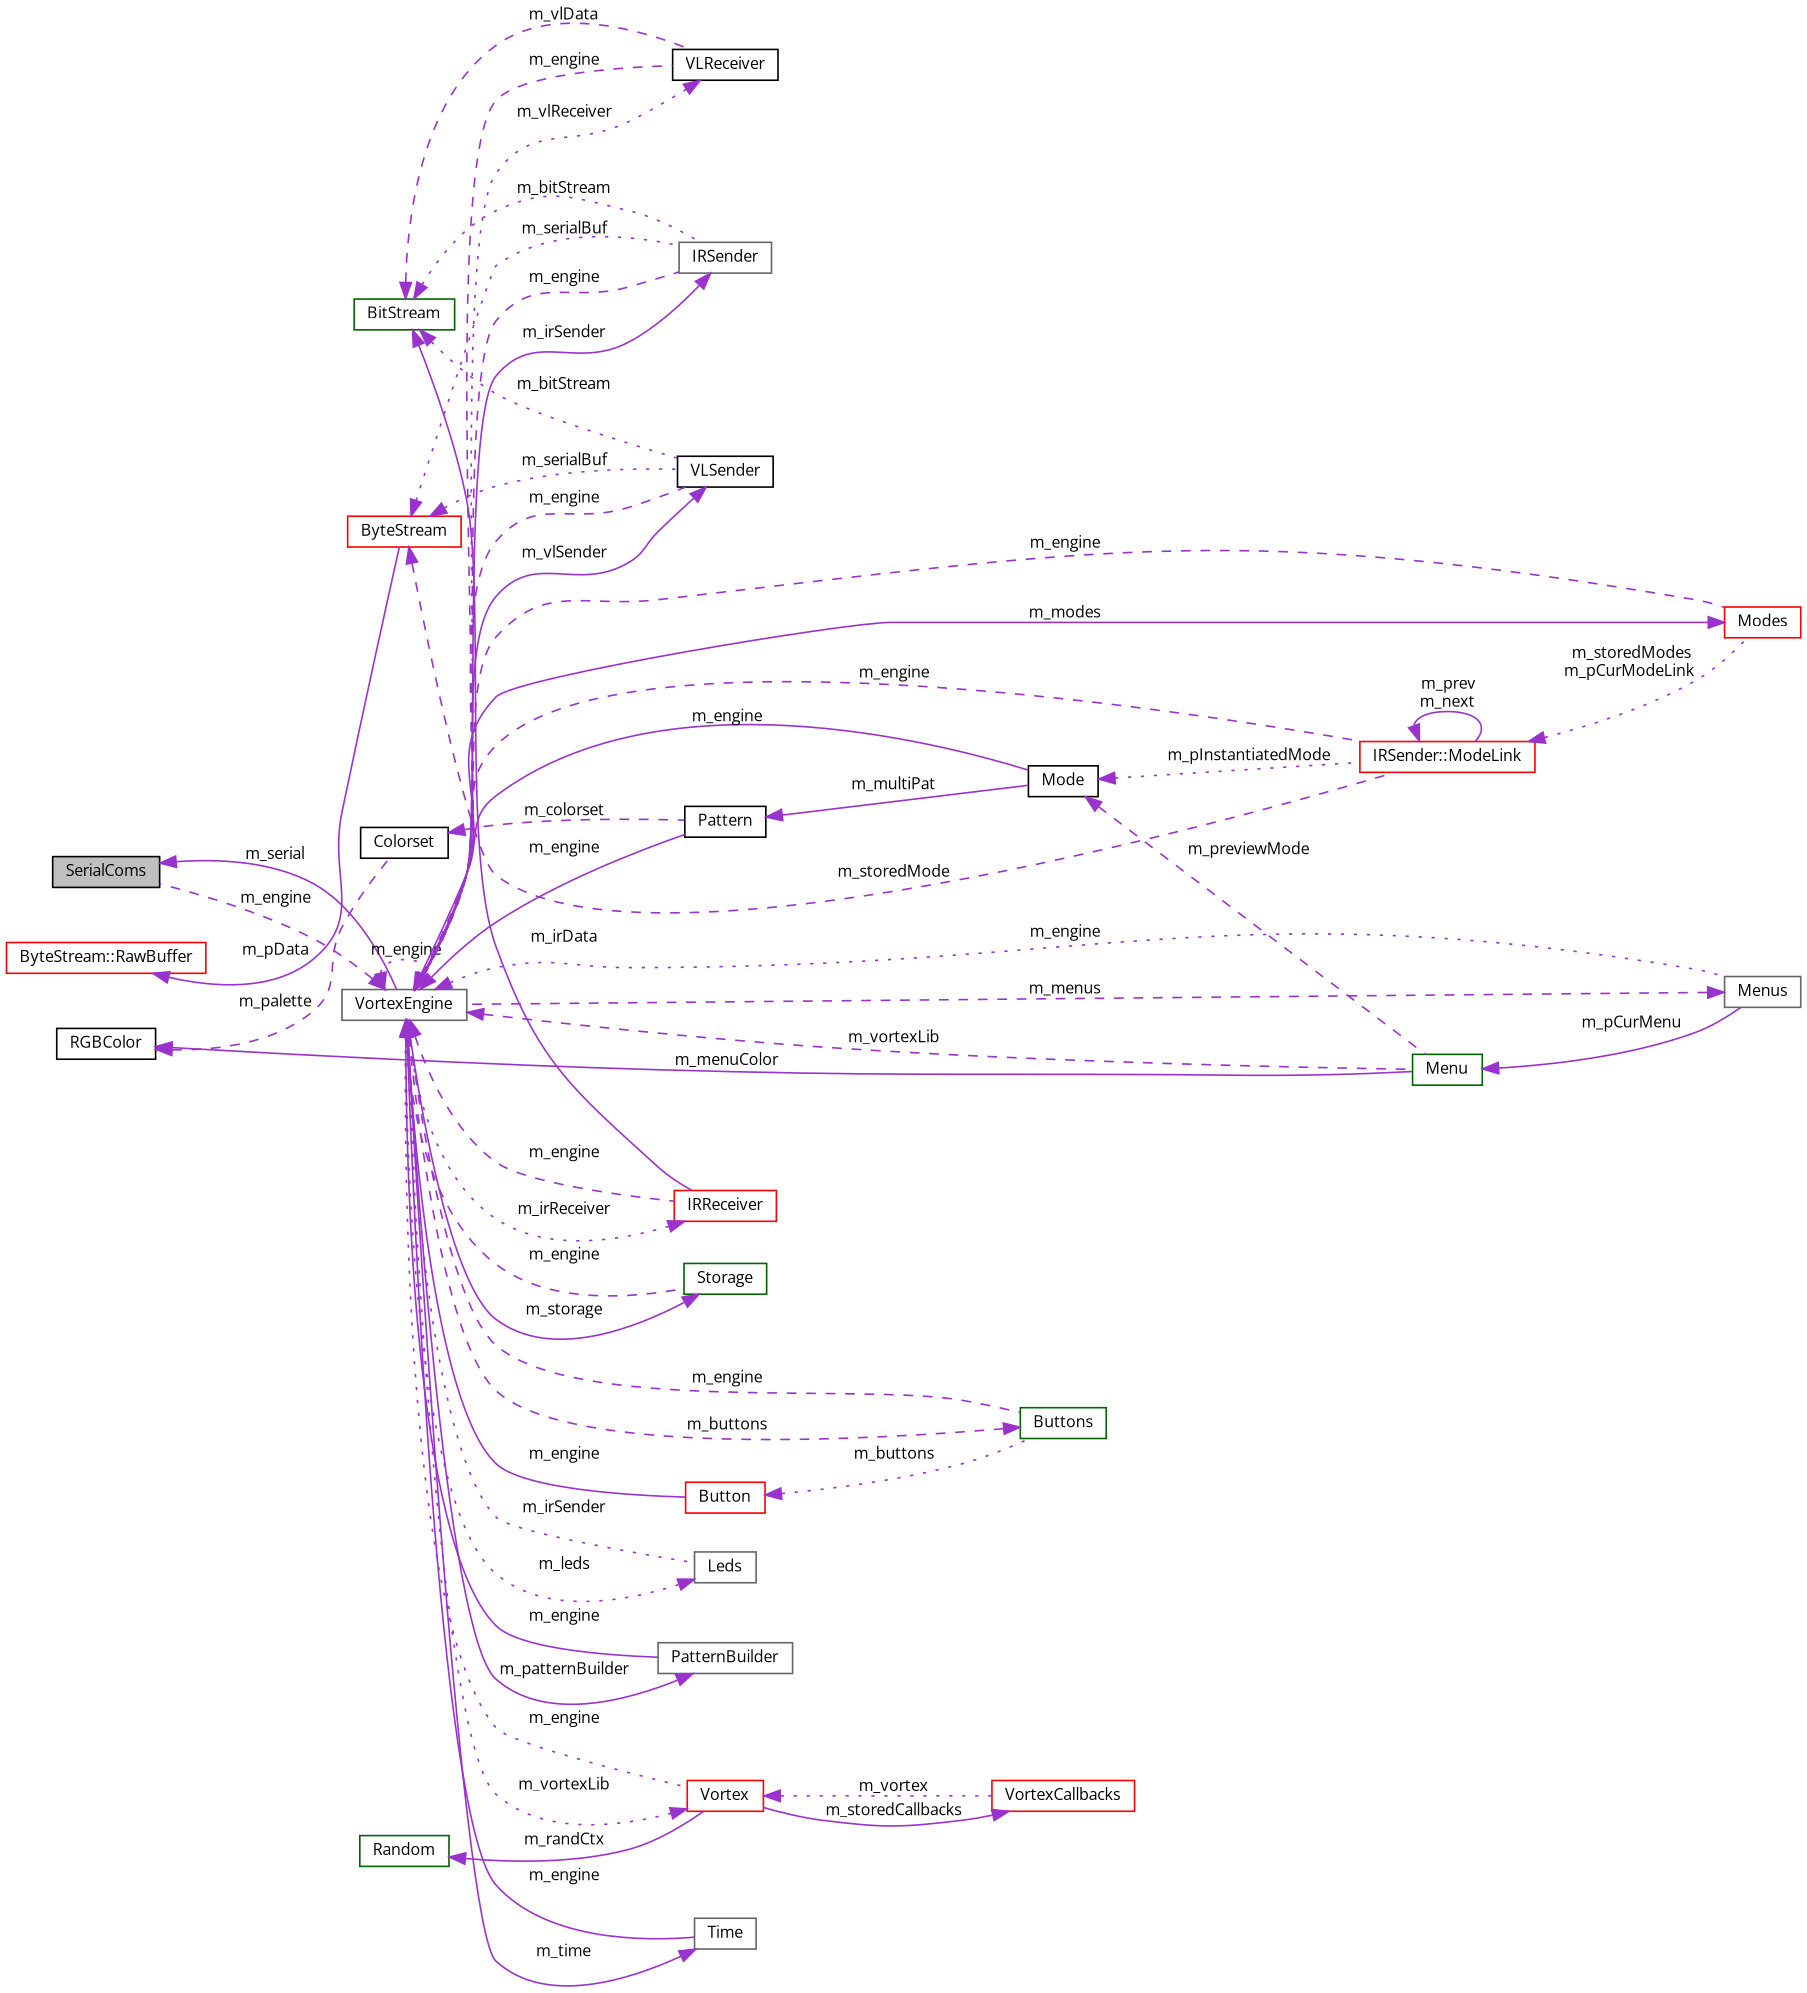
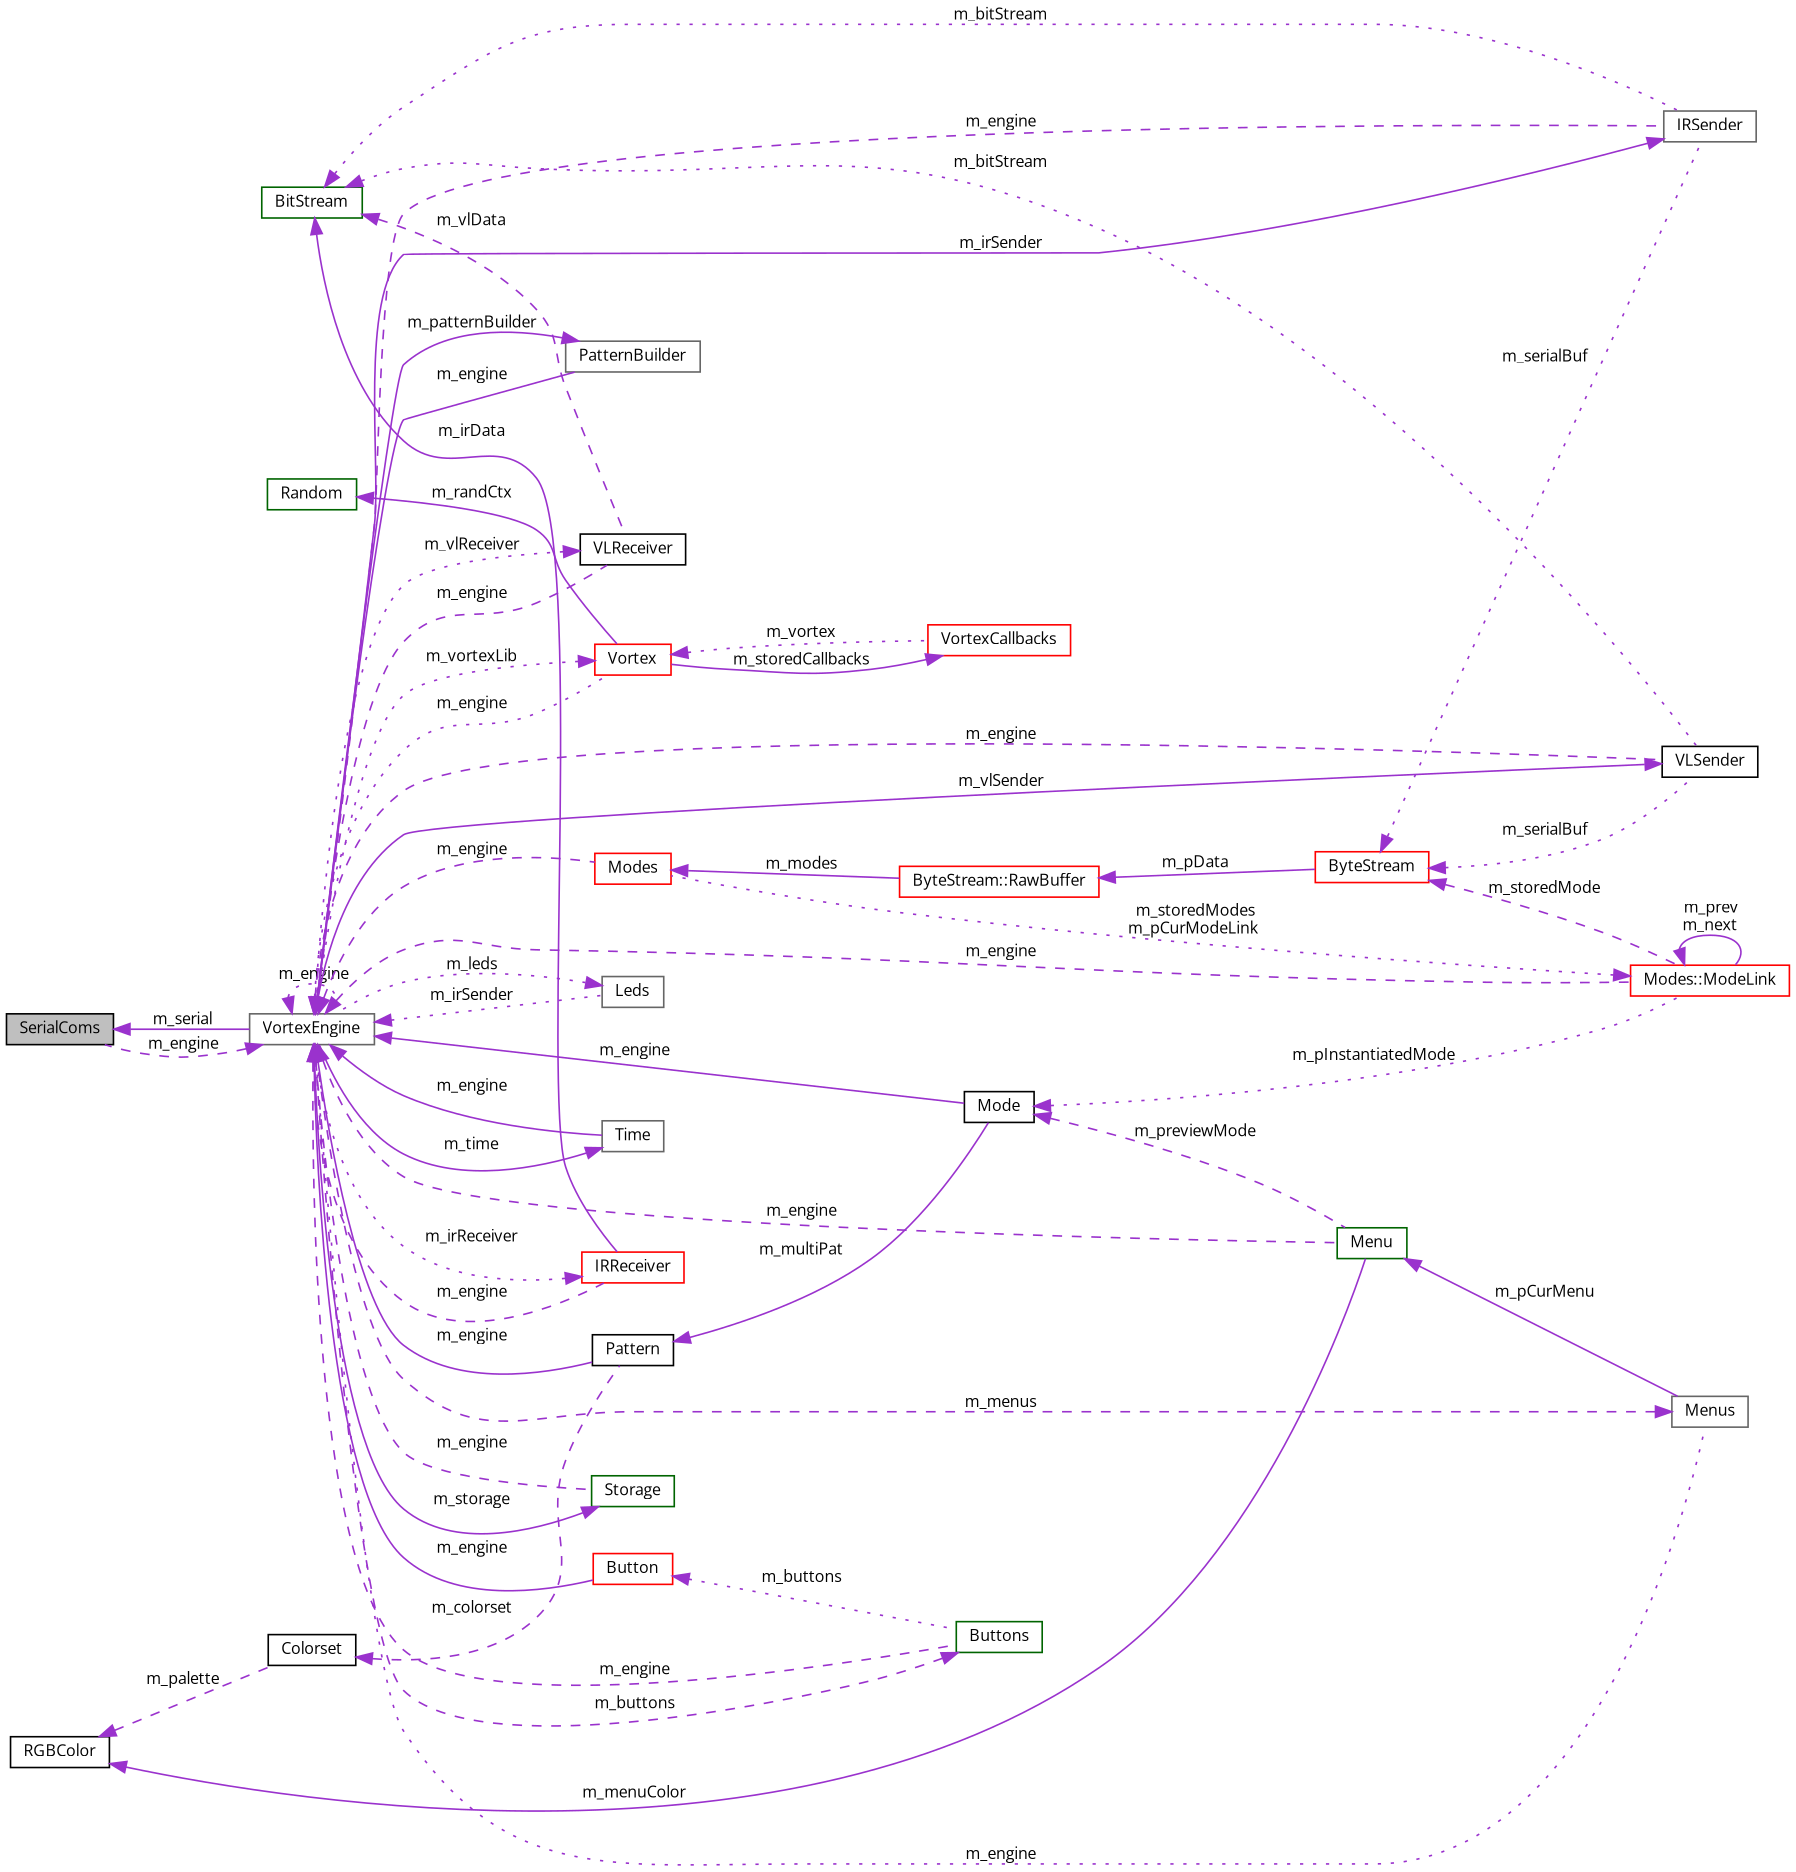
(942, 622) -> (794, 874)
(1447, 757) -> (1710, 981)
(892, 1038) -> (800, 1212)
